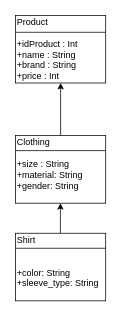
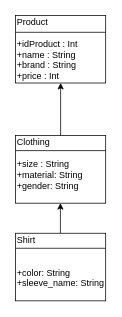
(61, 267) -> (61, 267)
